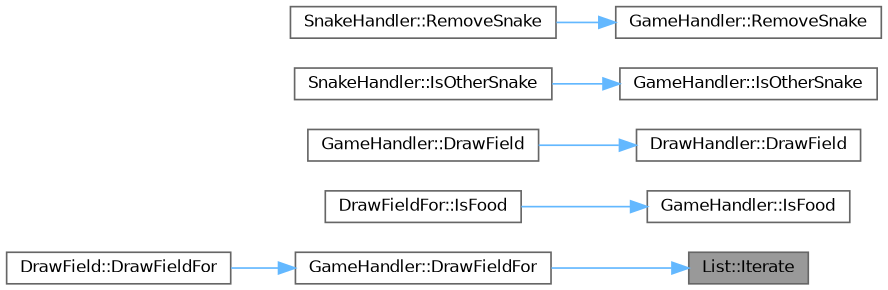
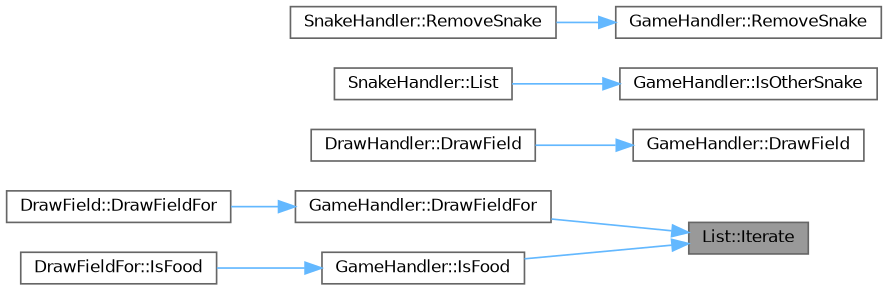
(423, 84) -> (423, 84)
(579, 145) -> (576, 145)
none -> (598, 252)
